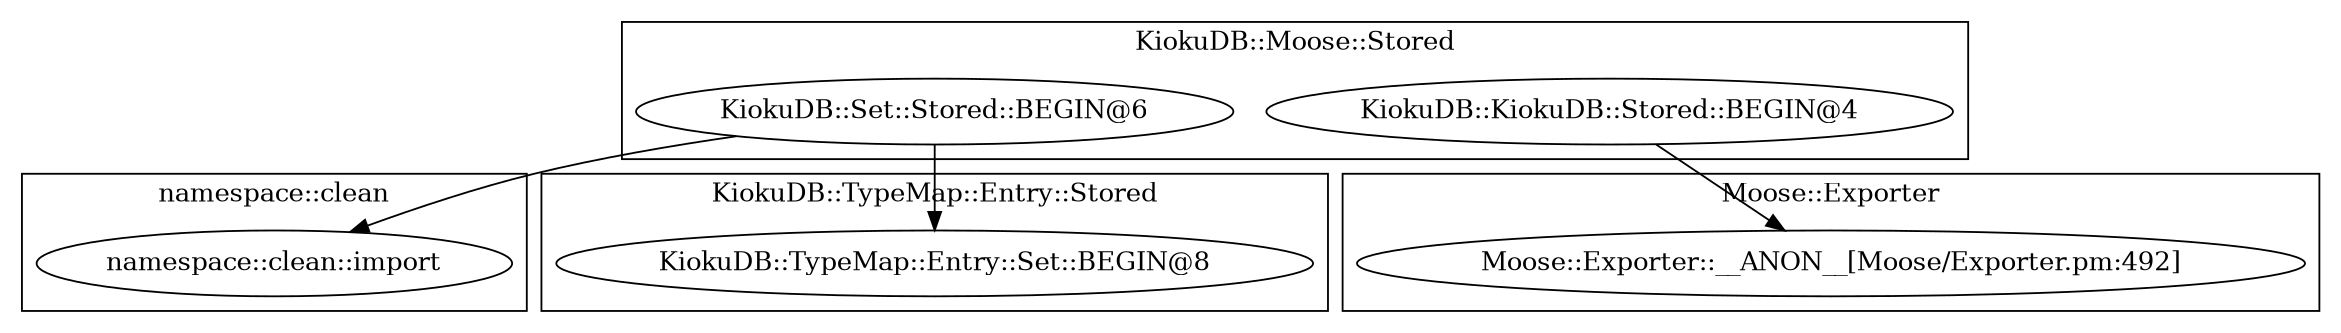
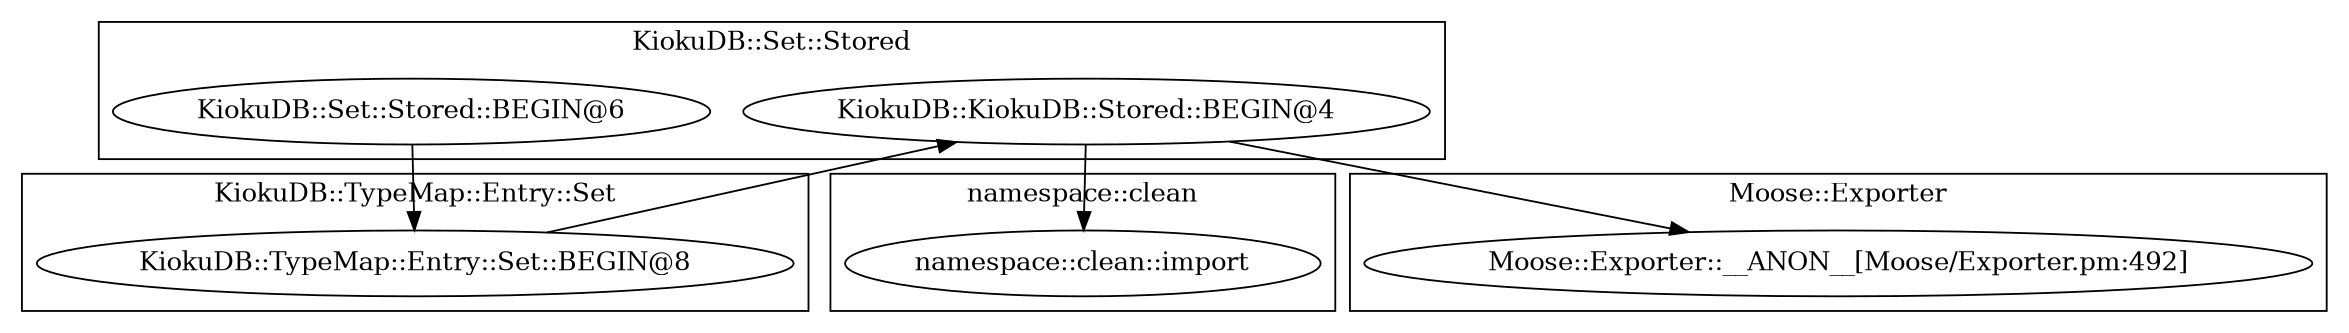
(1295, 43) -> (772, 43)
(586, 162) -> (1085, 185)
none -> (742, 189)
(935, 195) -> (415, 195)
